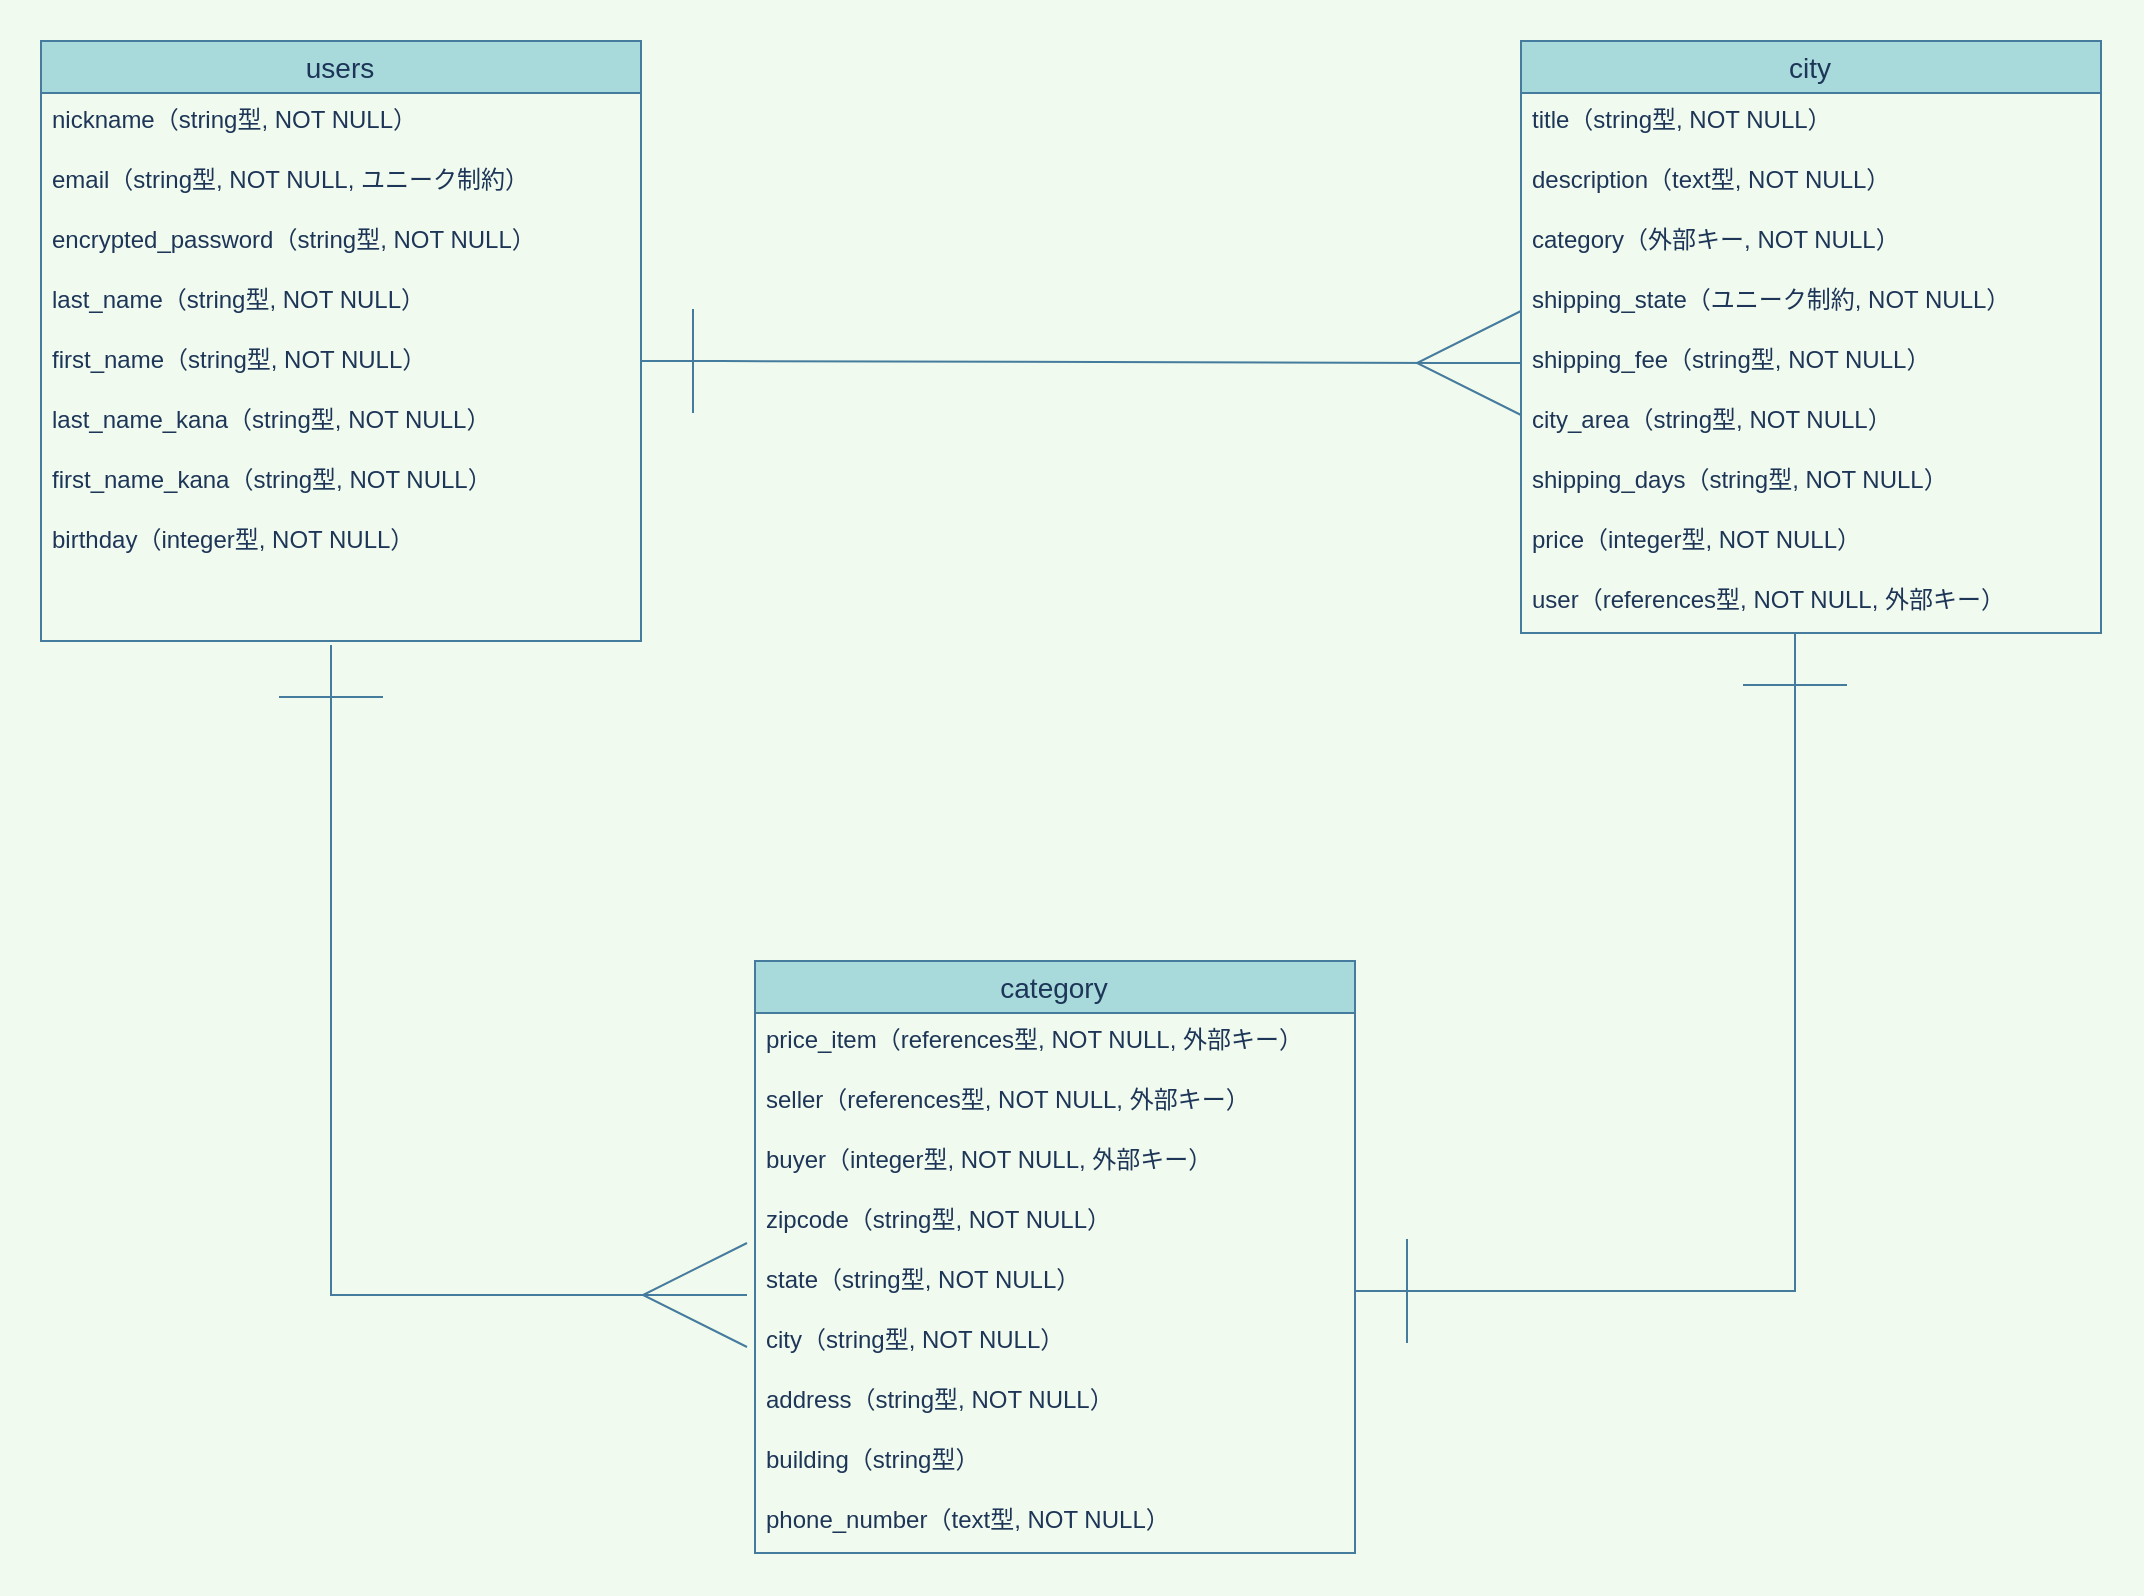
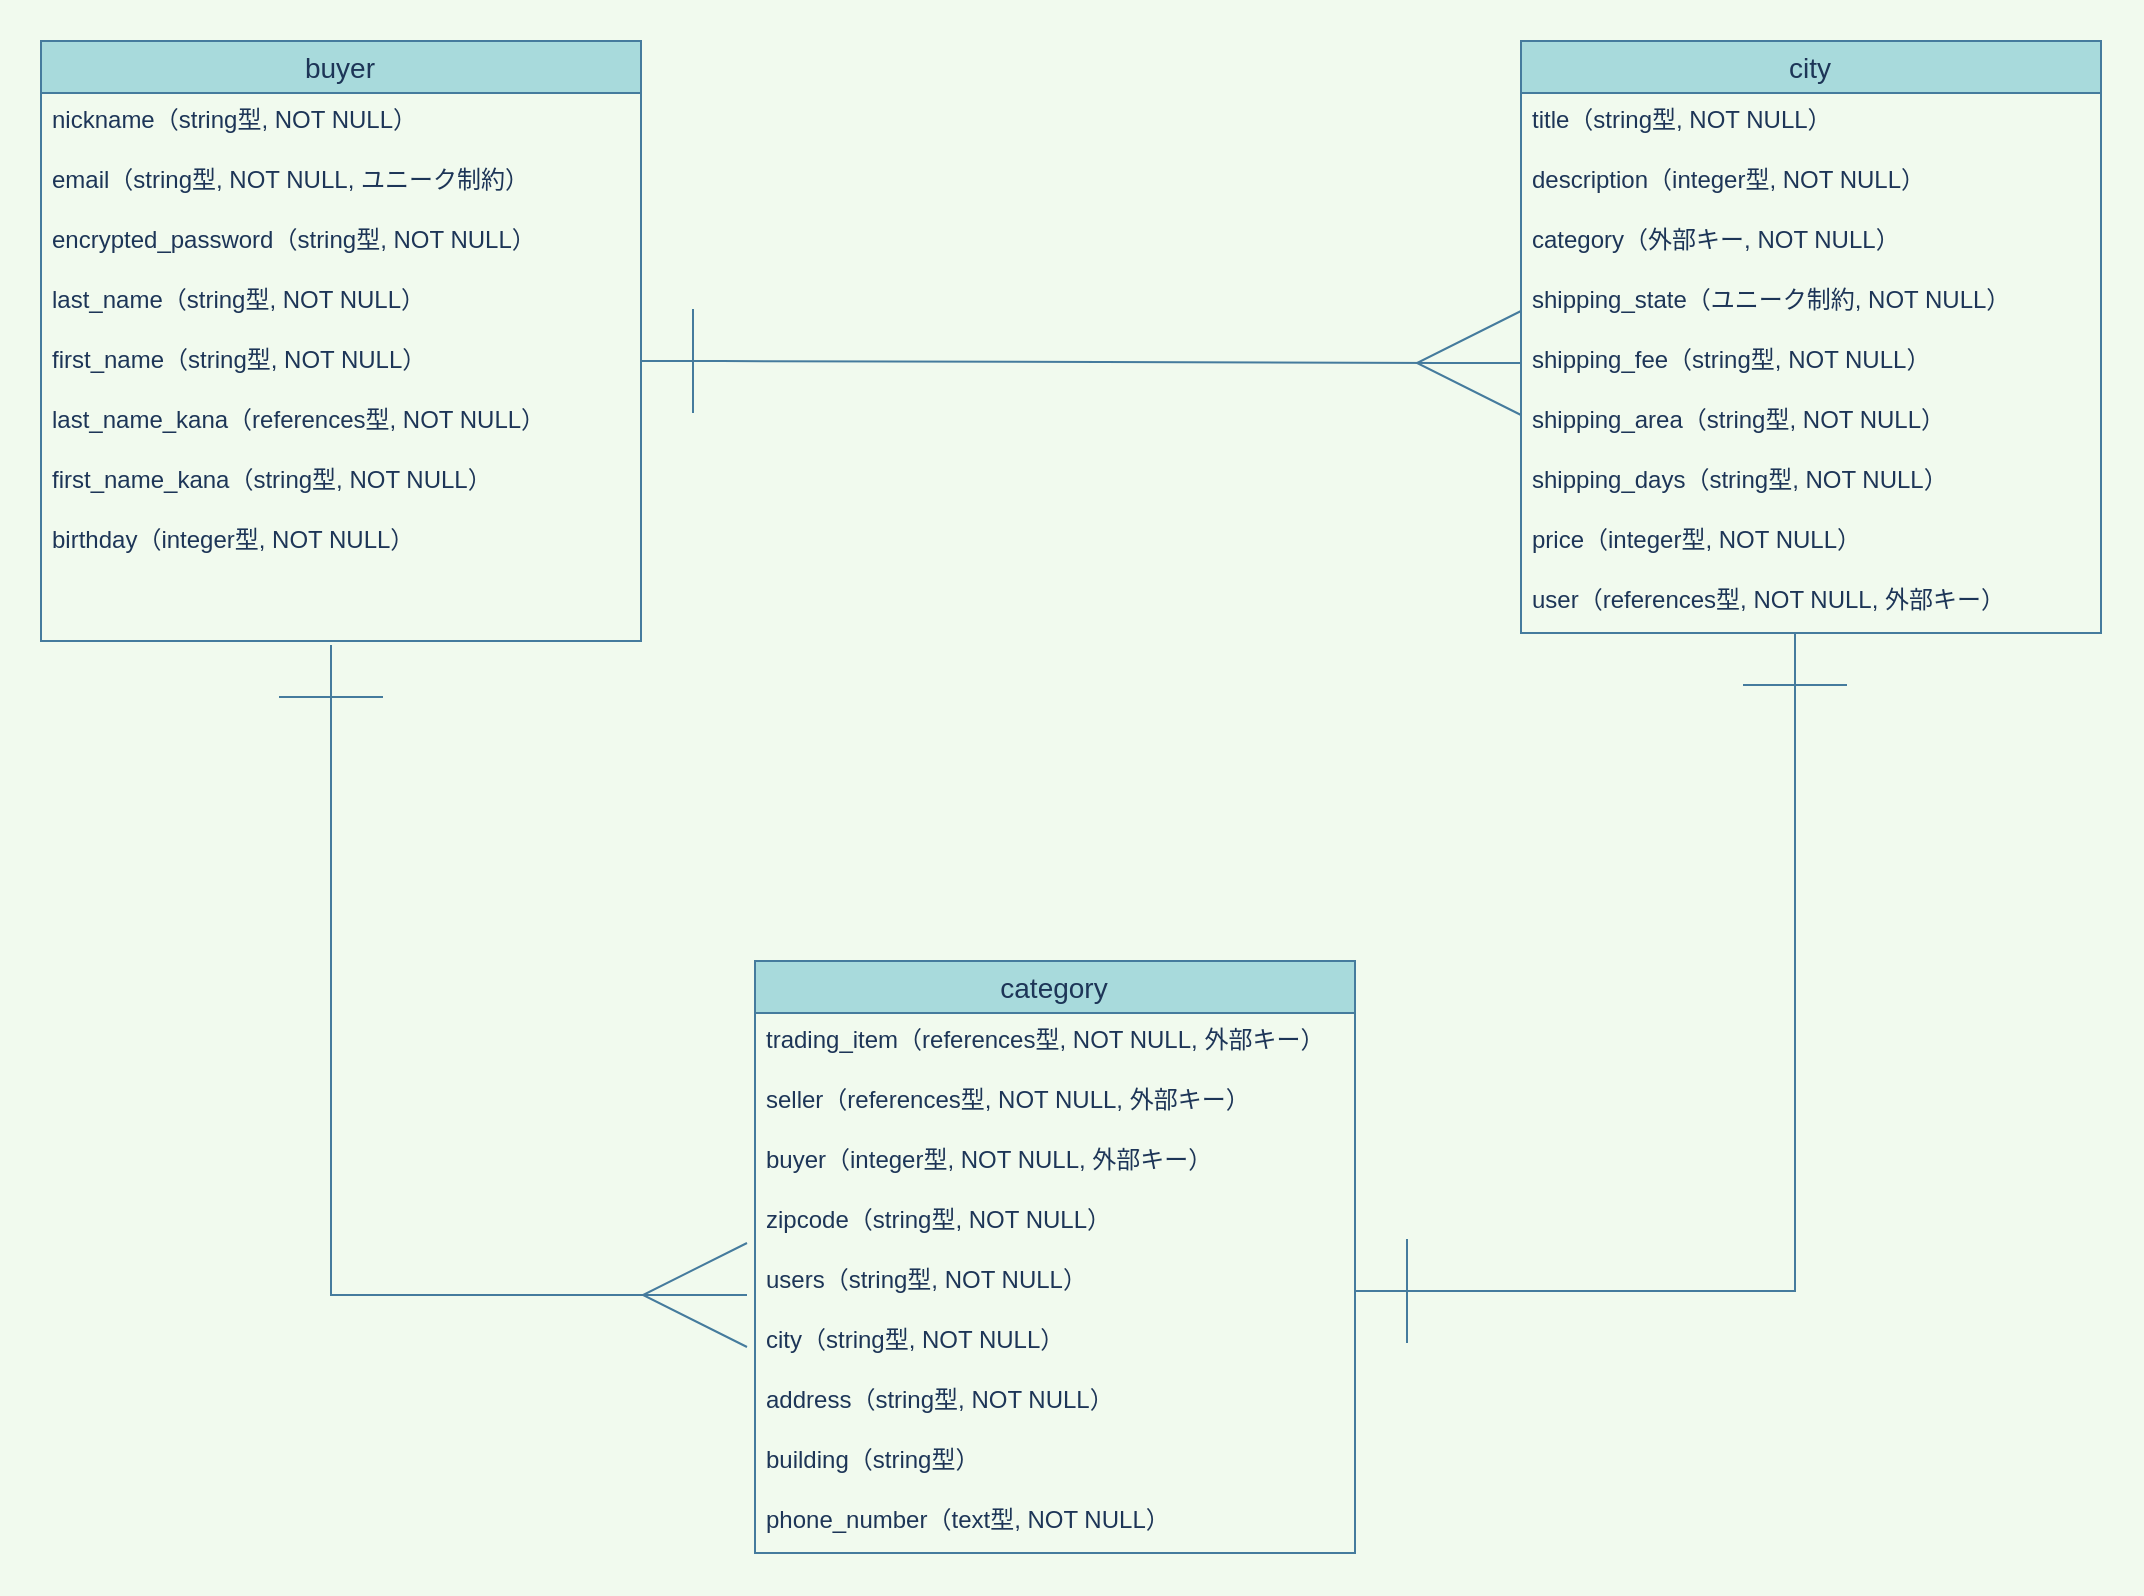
(340, 69) -> (340, 69)
(1720, 180) -> (1737, 180)
(274, 420) -> (304, 420)
(1720, 420) -> (1744, 420)
(1043, 1040) -> (1057, 1040)
(931, 1280) -> (931, 1280)
